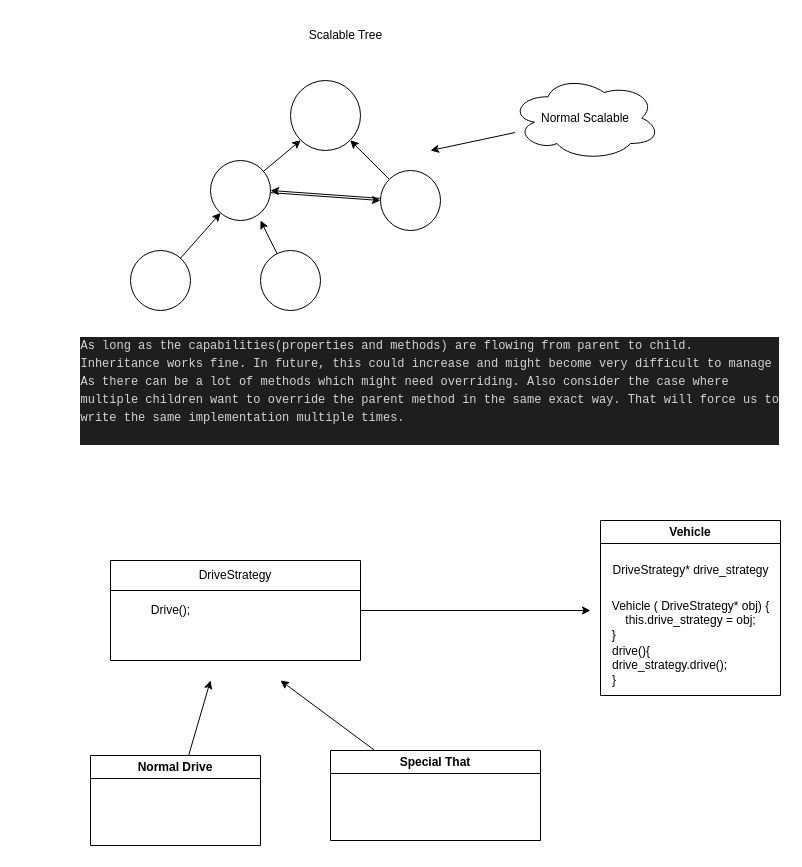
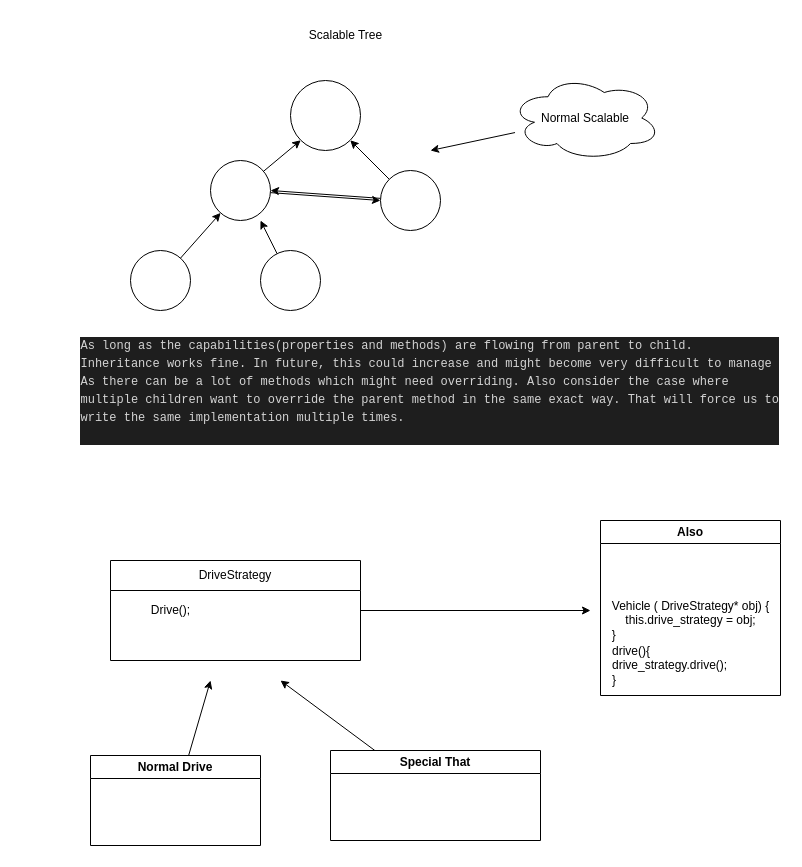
(691, 533) -> (691, 533)
(691, 571) -> none
